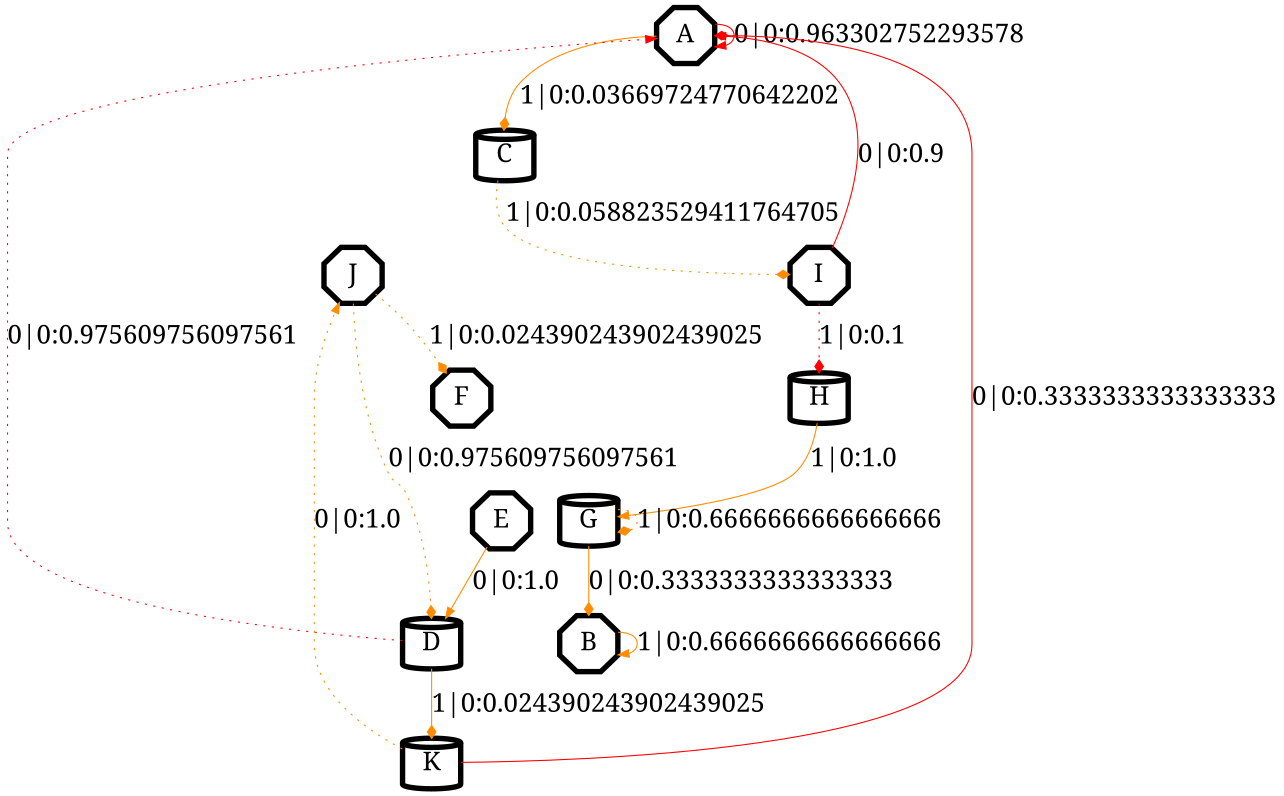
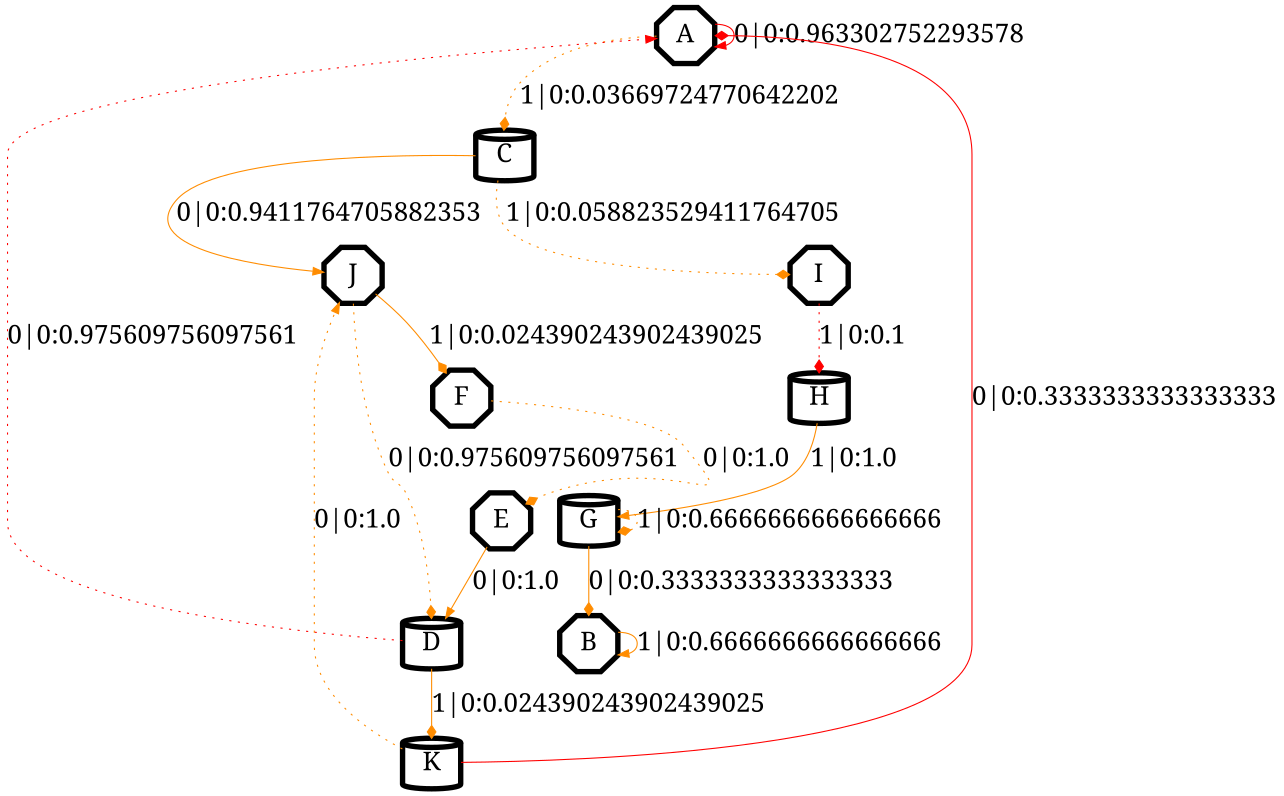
(566, 53) -> (566, 53)
(851, 103) -> none
none -> (232, 174)
(410, 326) -> (410, 326)
none -> (690, 453)
